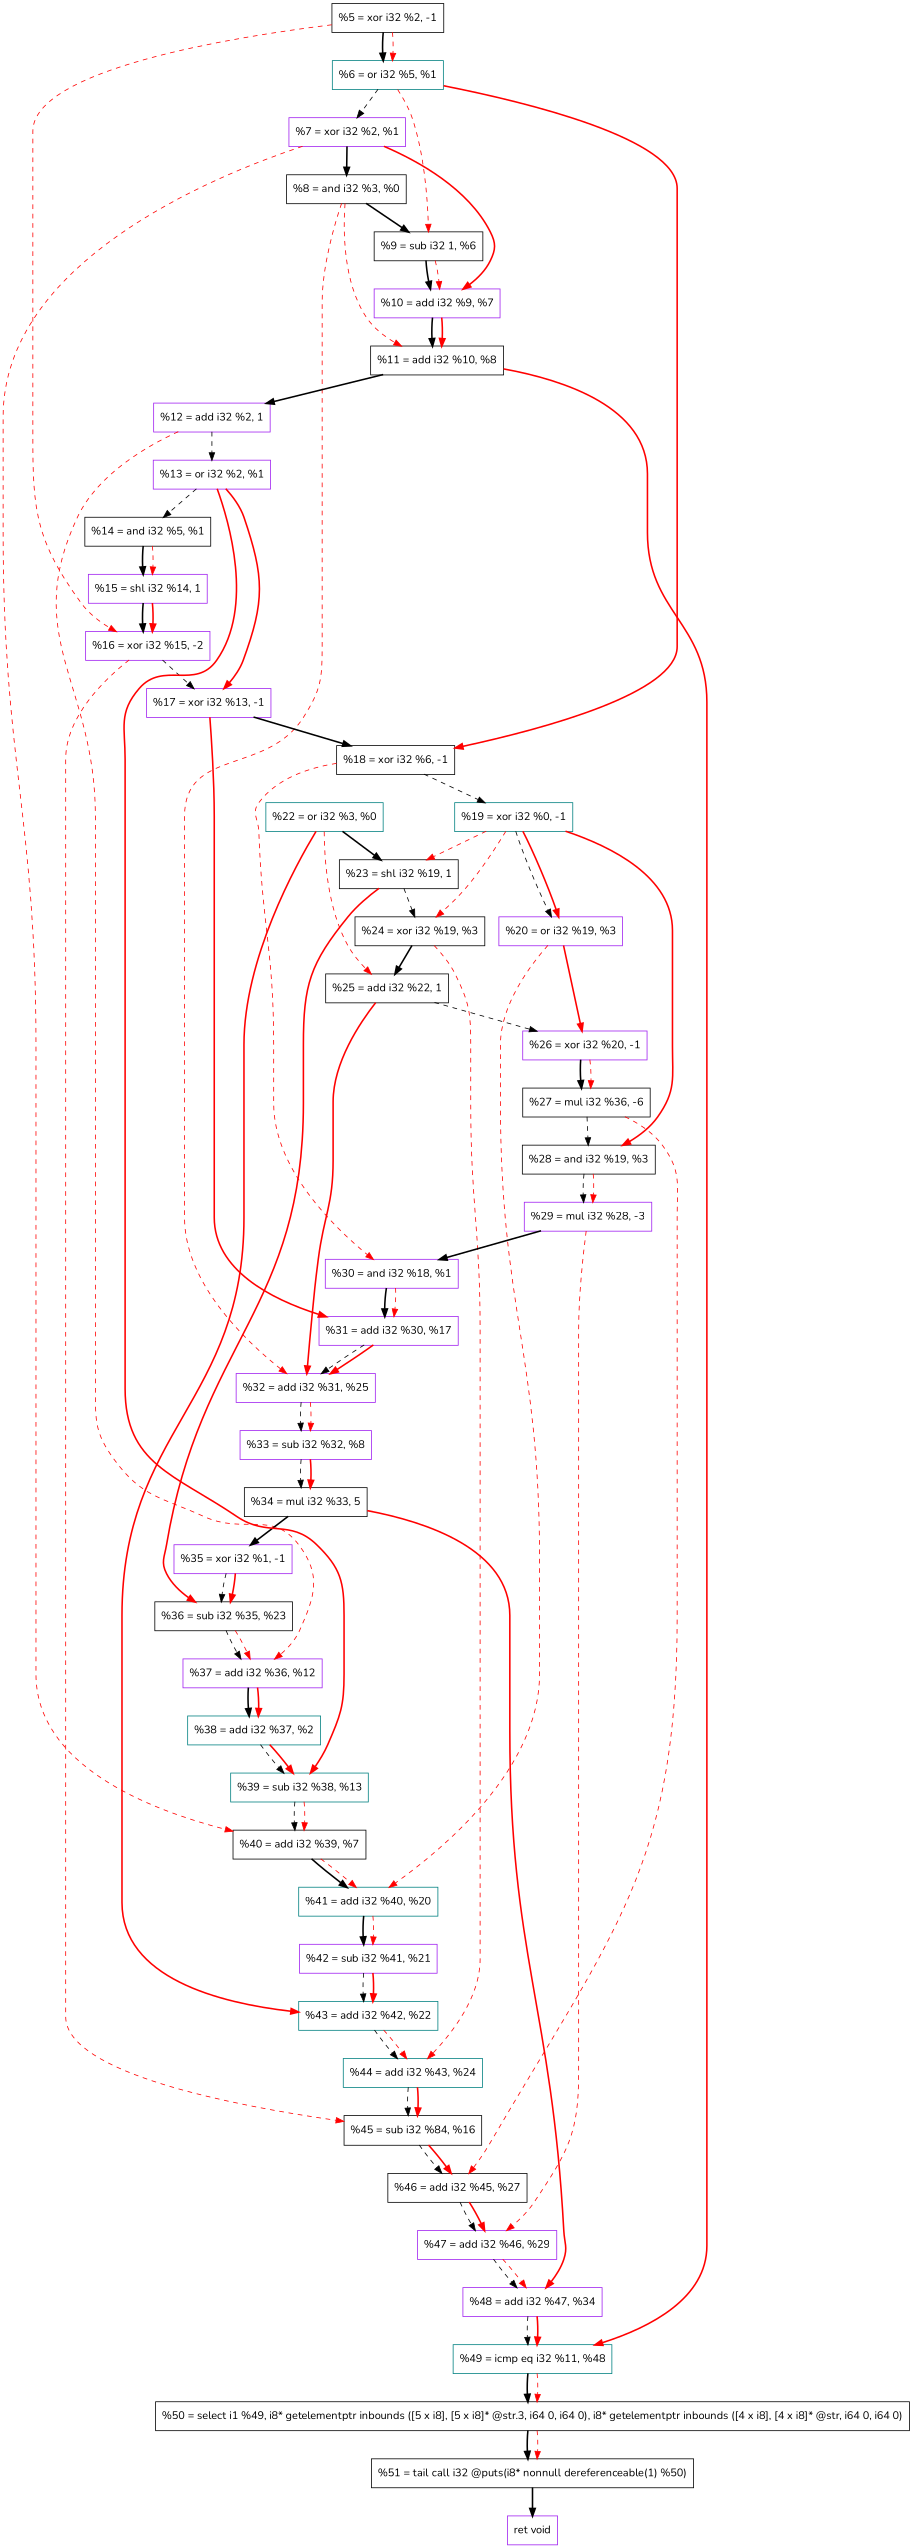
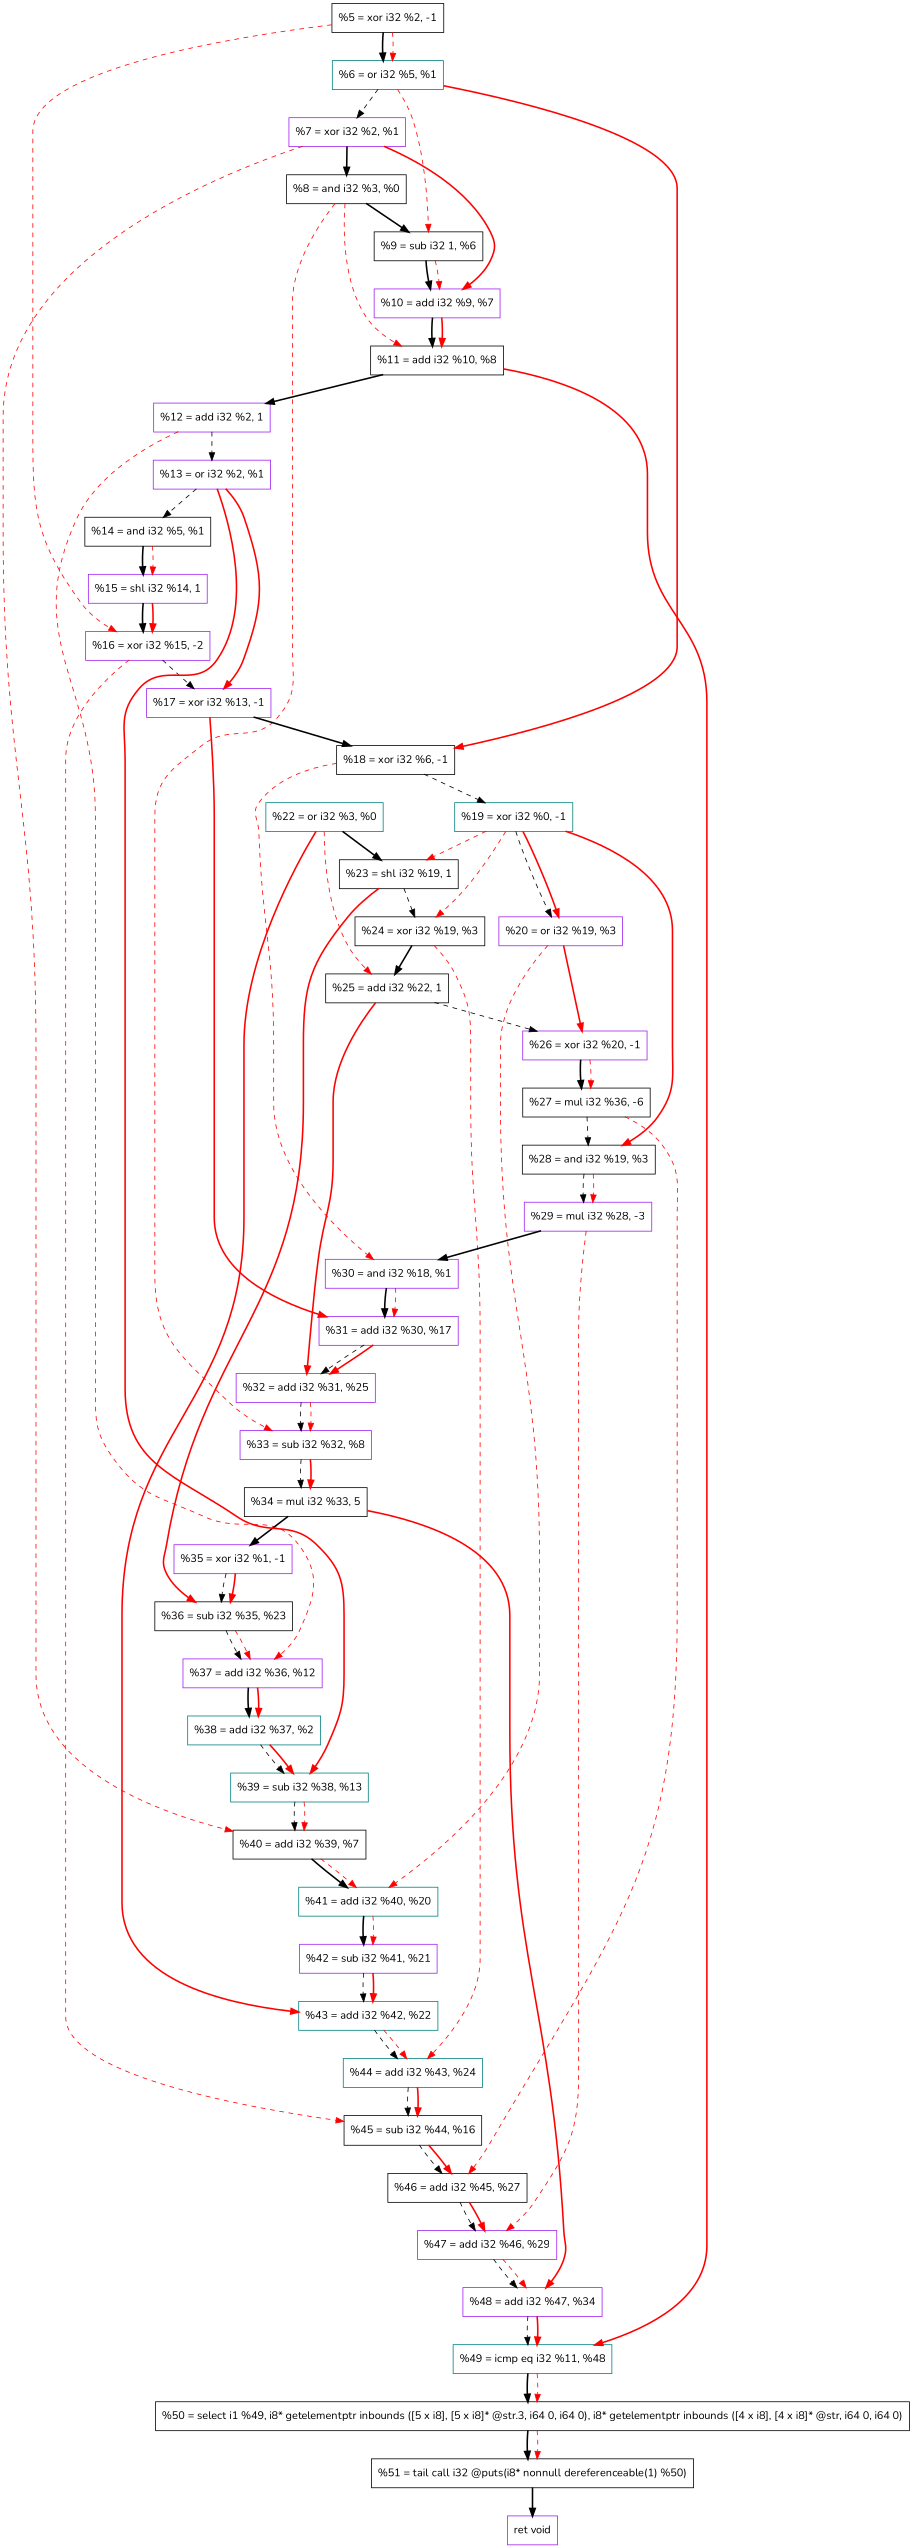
(206, 775) -> (158, 794)
(413, 2130) -> (413, 2130)
